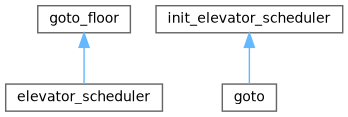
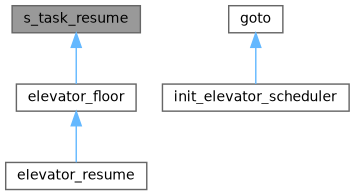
none -> (76, 19)
(84, 19) -> (76, 98)
(249, 66) -> (256, 66)
(84, 98) -> (76, 176)
